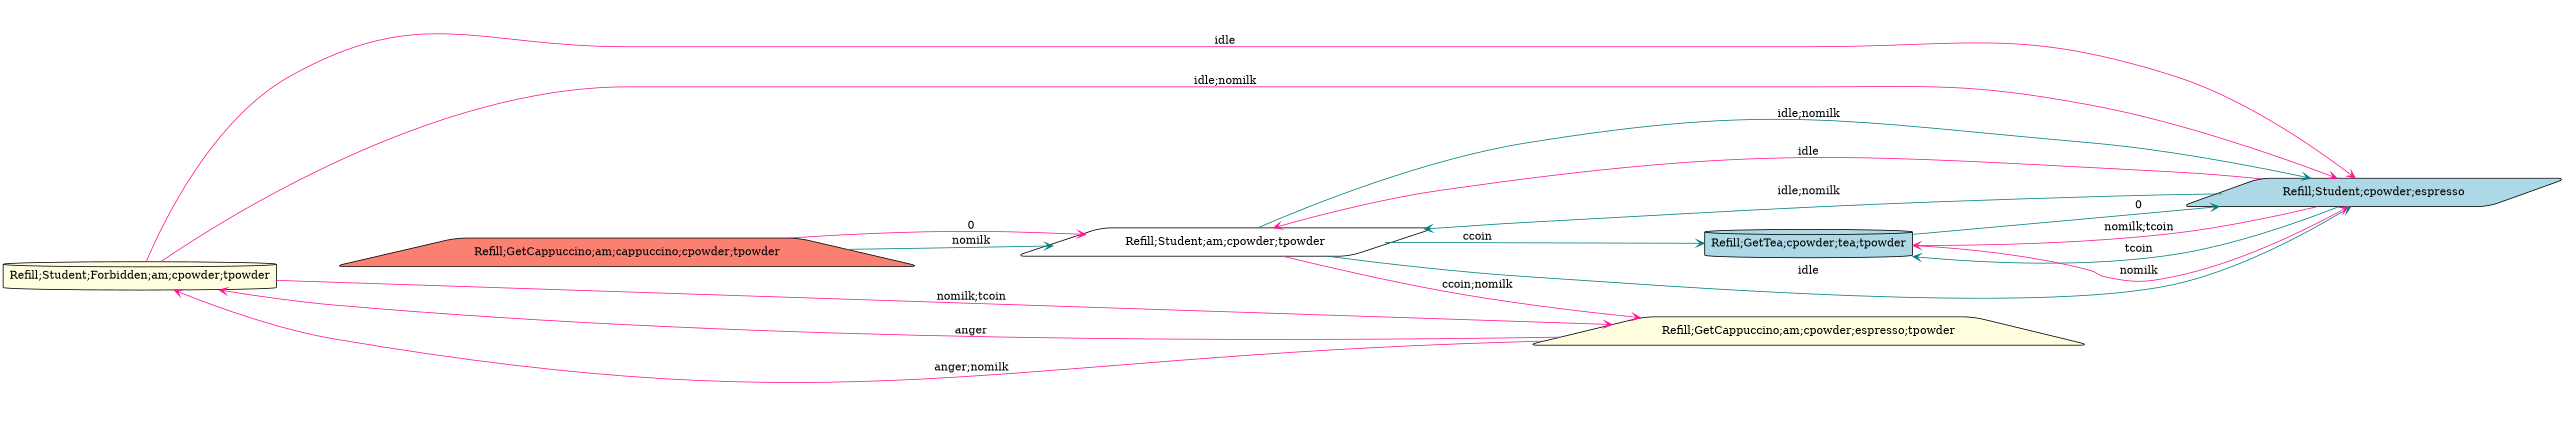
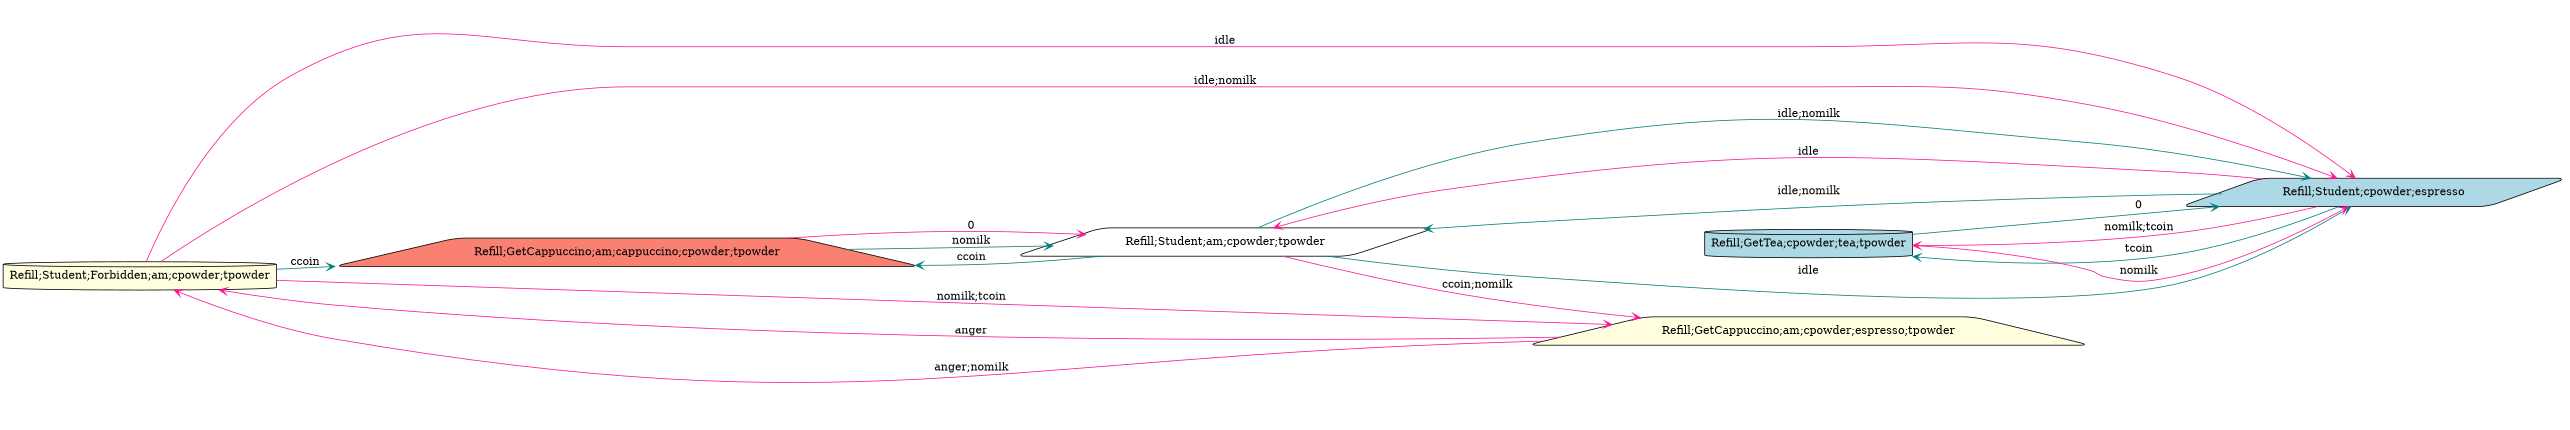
(1541, 243) -> (1013, 263)
none -> (302, 268)
